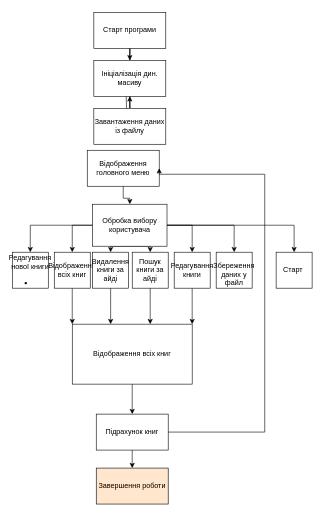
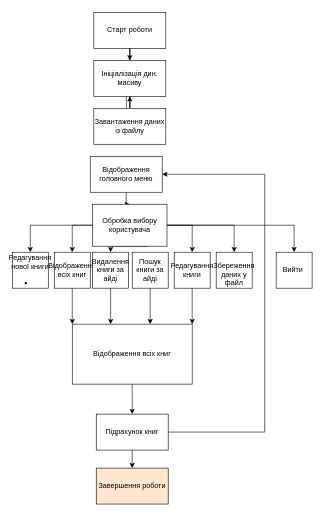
(130, 30) -> (130, 30)
(123, 168) -> (126, 174)
(150, 247) -> none
(294, 270) -> (294, 270)
